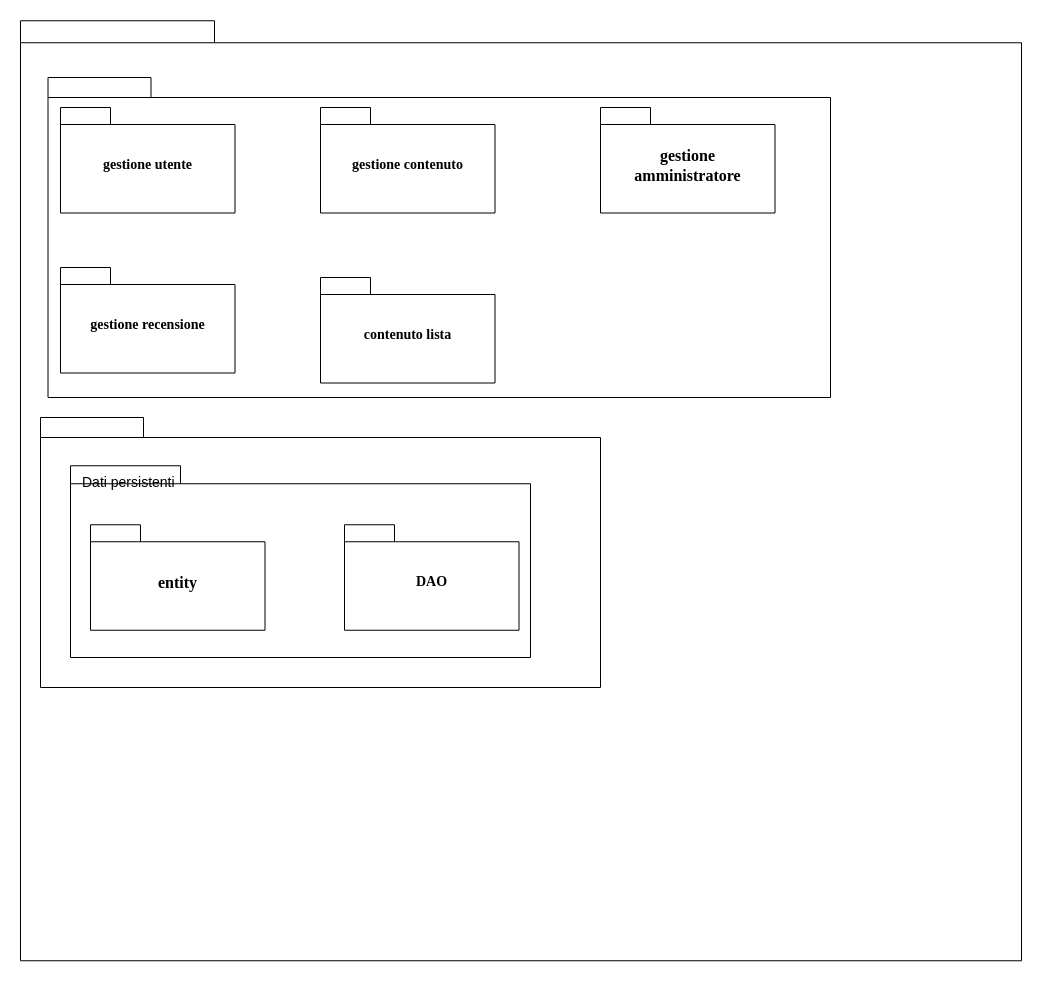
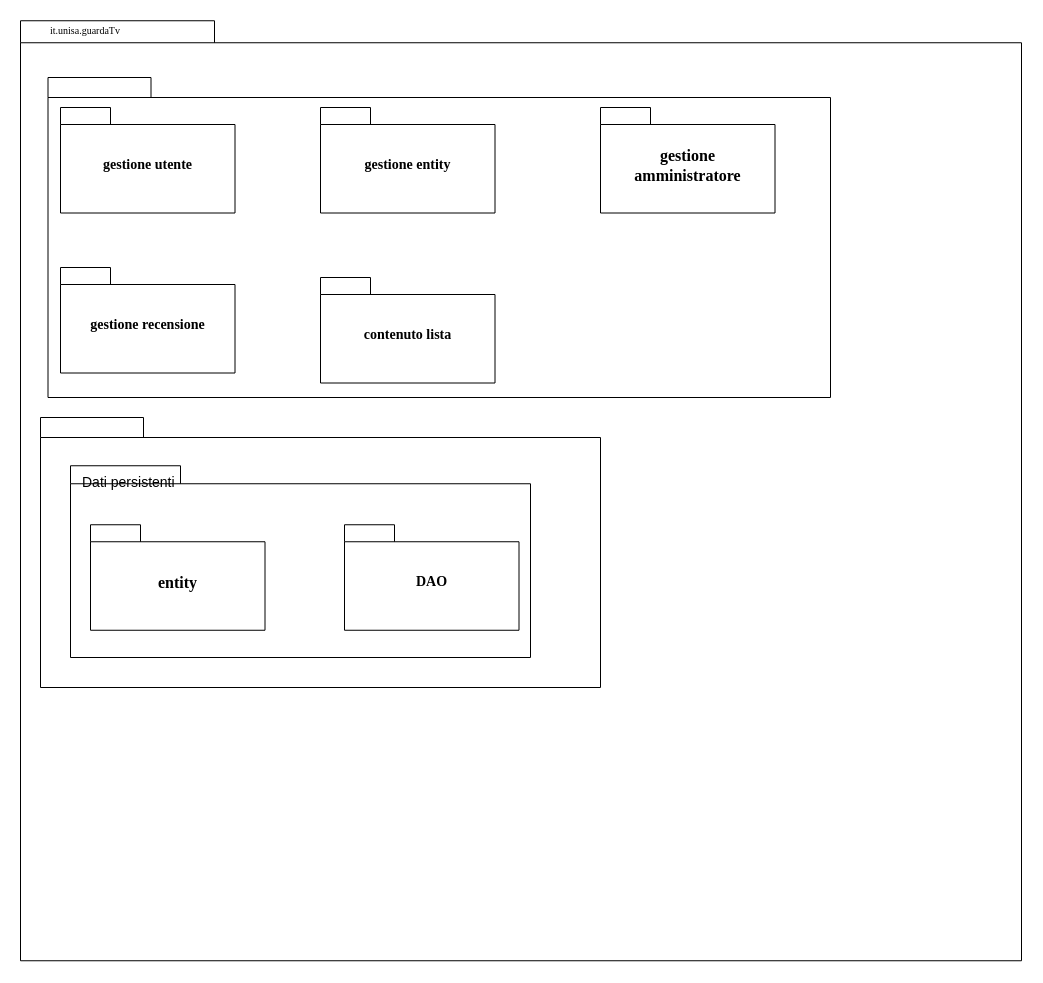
none -> (113, 32)
(408, 166) -> (408, 166)
